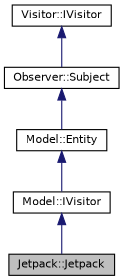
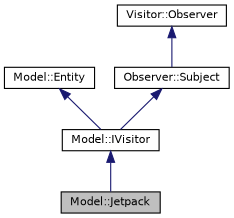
(62, 16) -> (172, 16)
(62, 115) -> (137, 113)
(62, 265) -> (111, 202)
